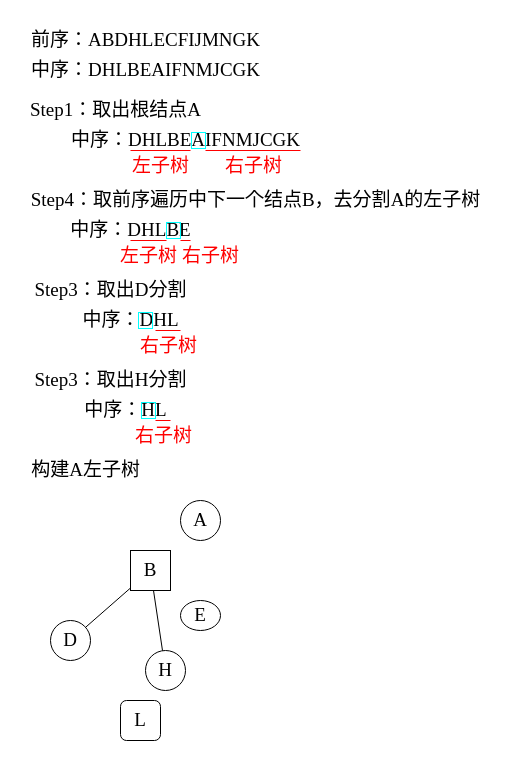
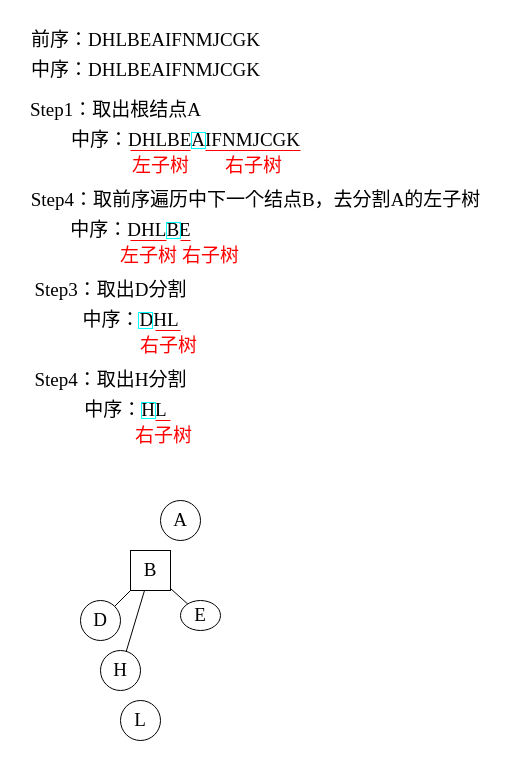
(146, 41) -> (146, 41)
(111, 381) -> (111, 381)
(86, 471) -> none
(201, 521) -> (181, 521)
none -> (179, 596)
(71, 641) -> (101, 621)
(166, 671) -> (121, 671)
(141, 721) -> (141, 721)
